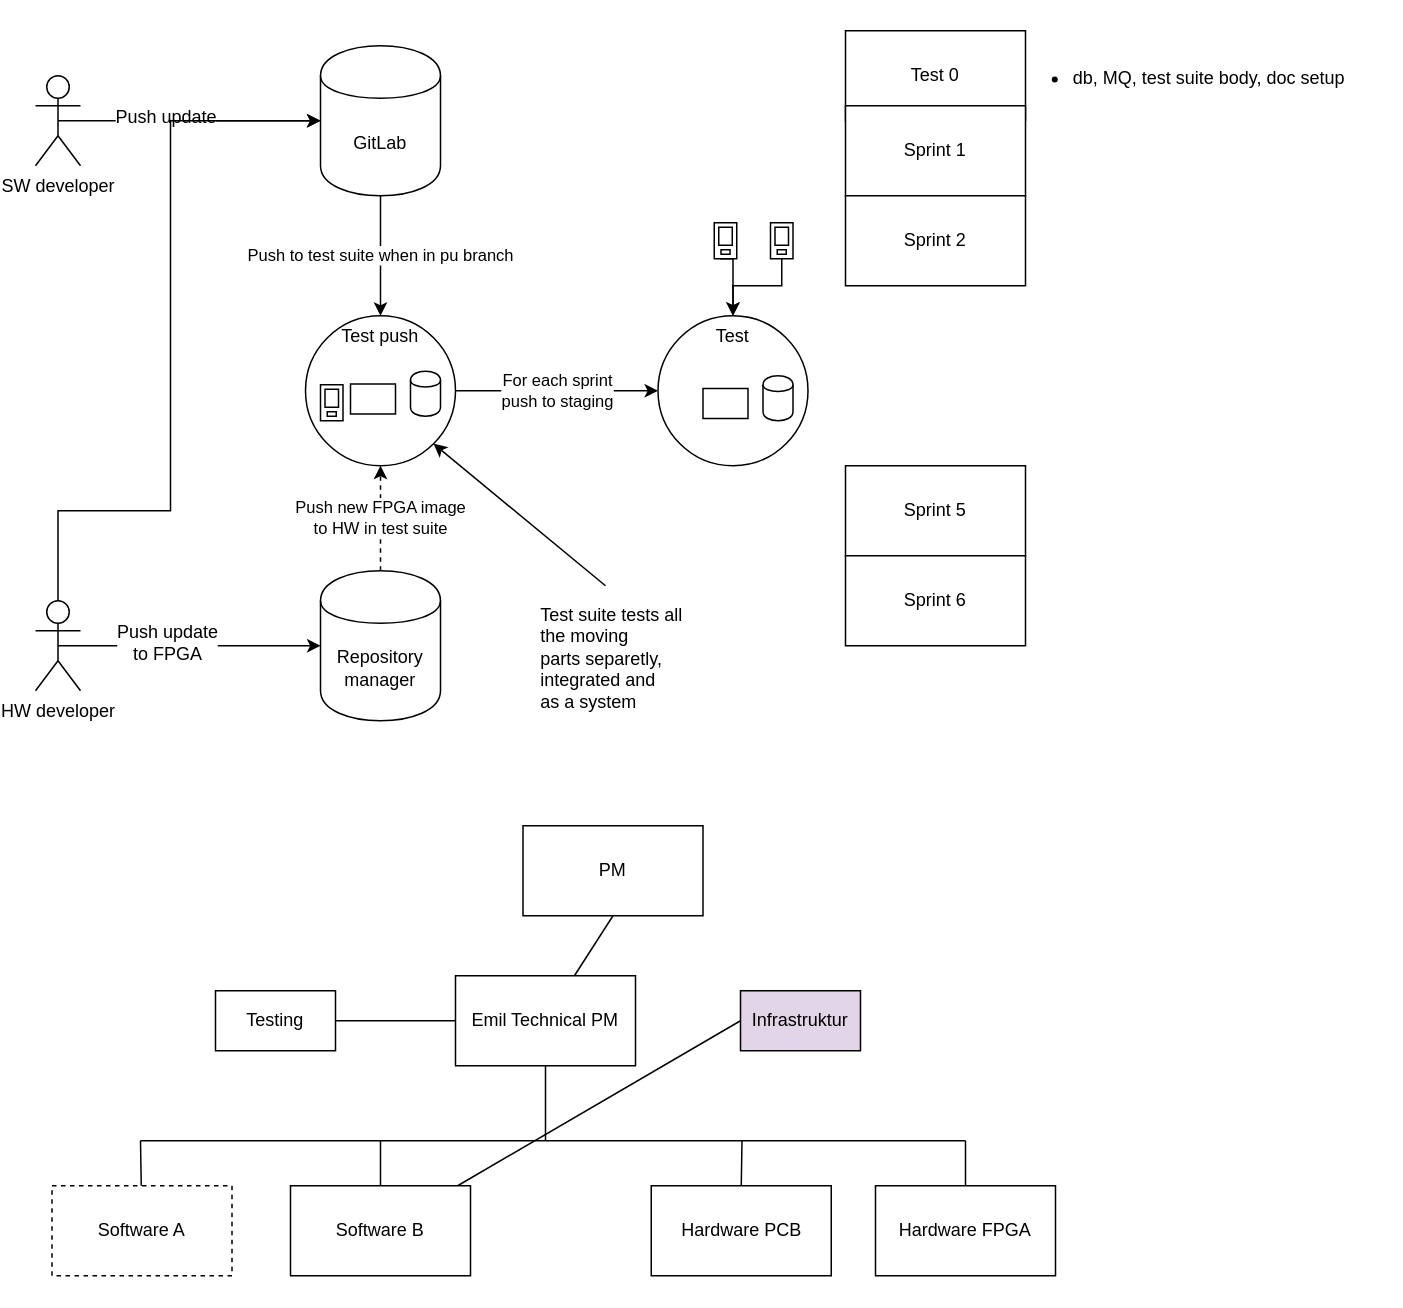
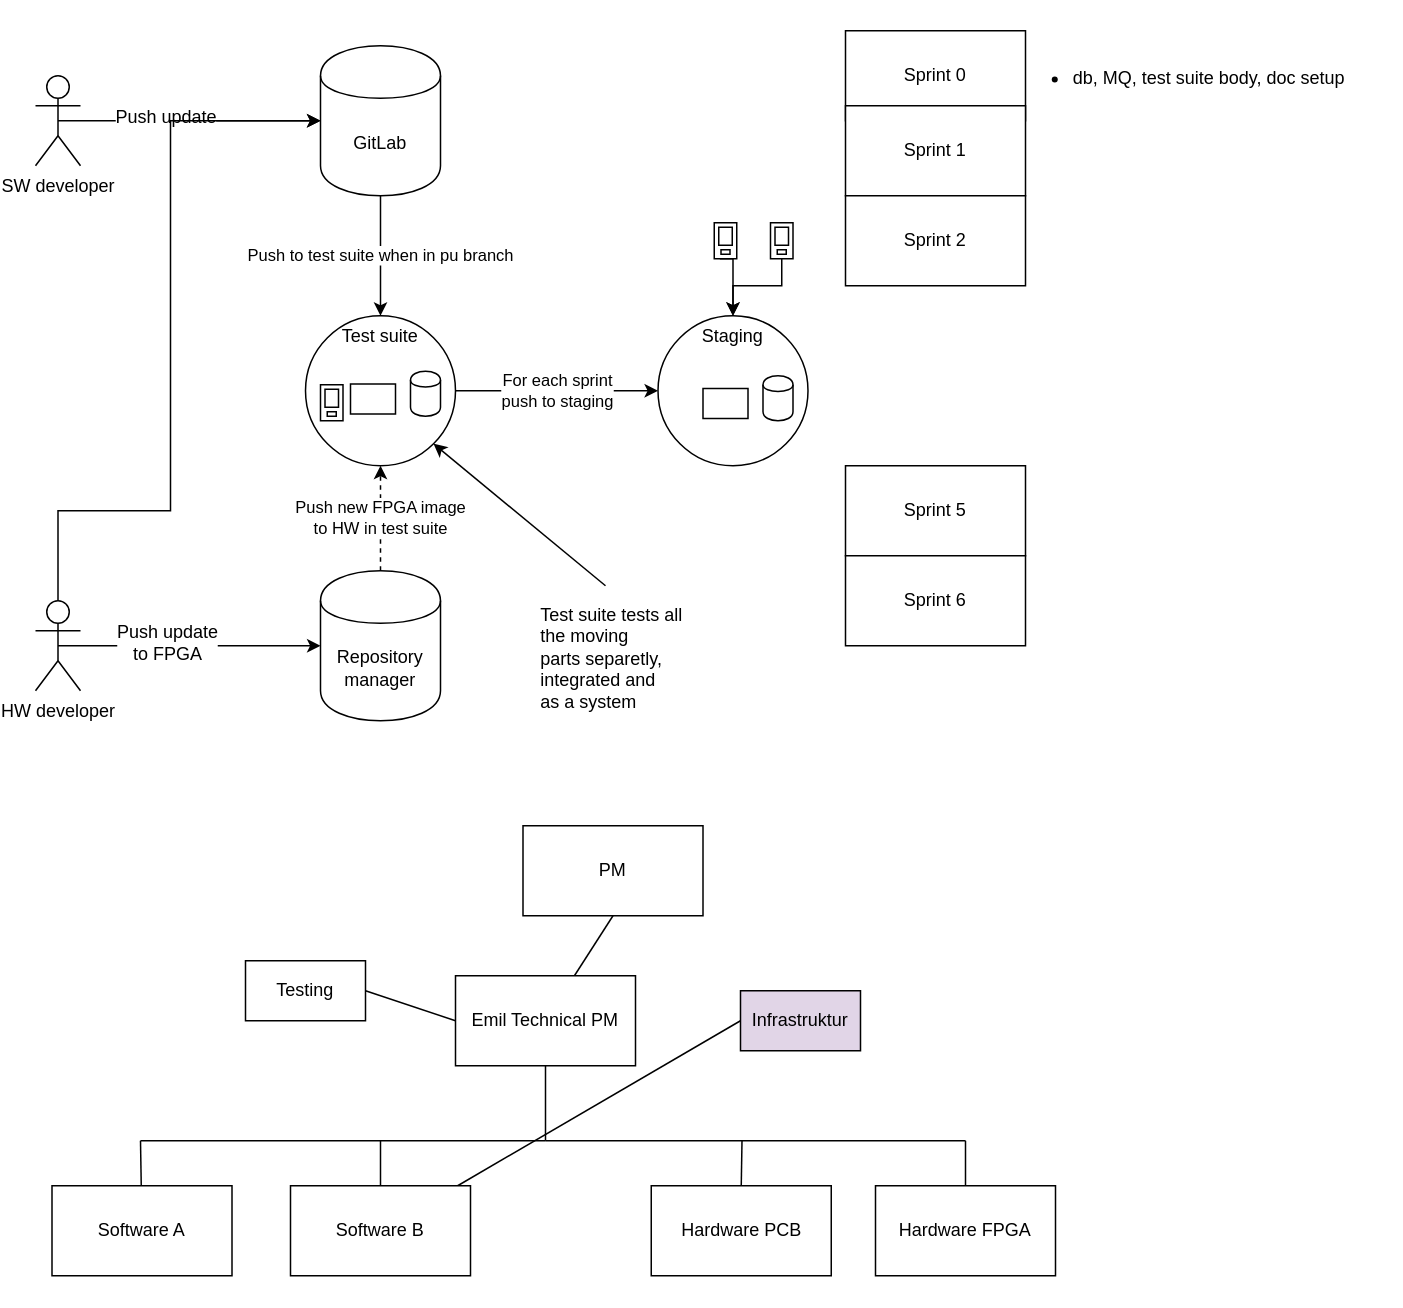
(935, 76) -> (935, 76)
(380, 337) -> (380, 337)
(733, 337) -> (733, 337)
(275, 1021) -> (305, 991)
(142, 1231) -> (142, 1231)
